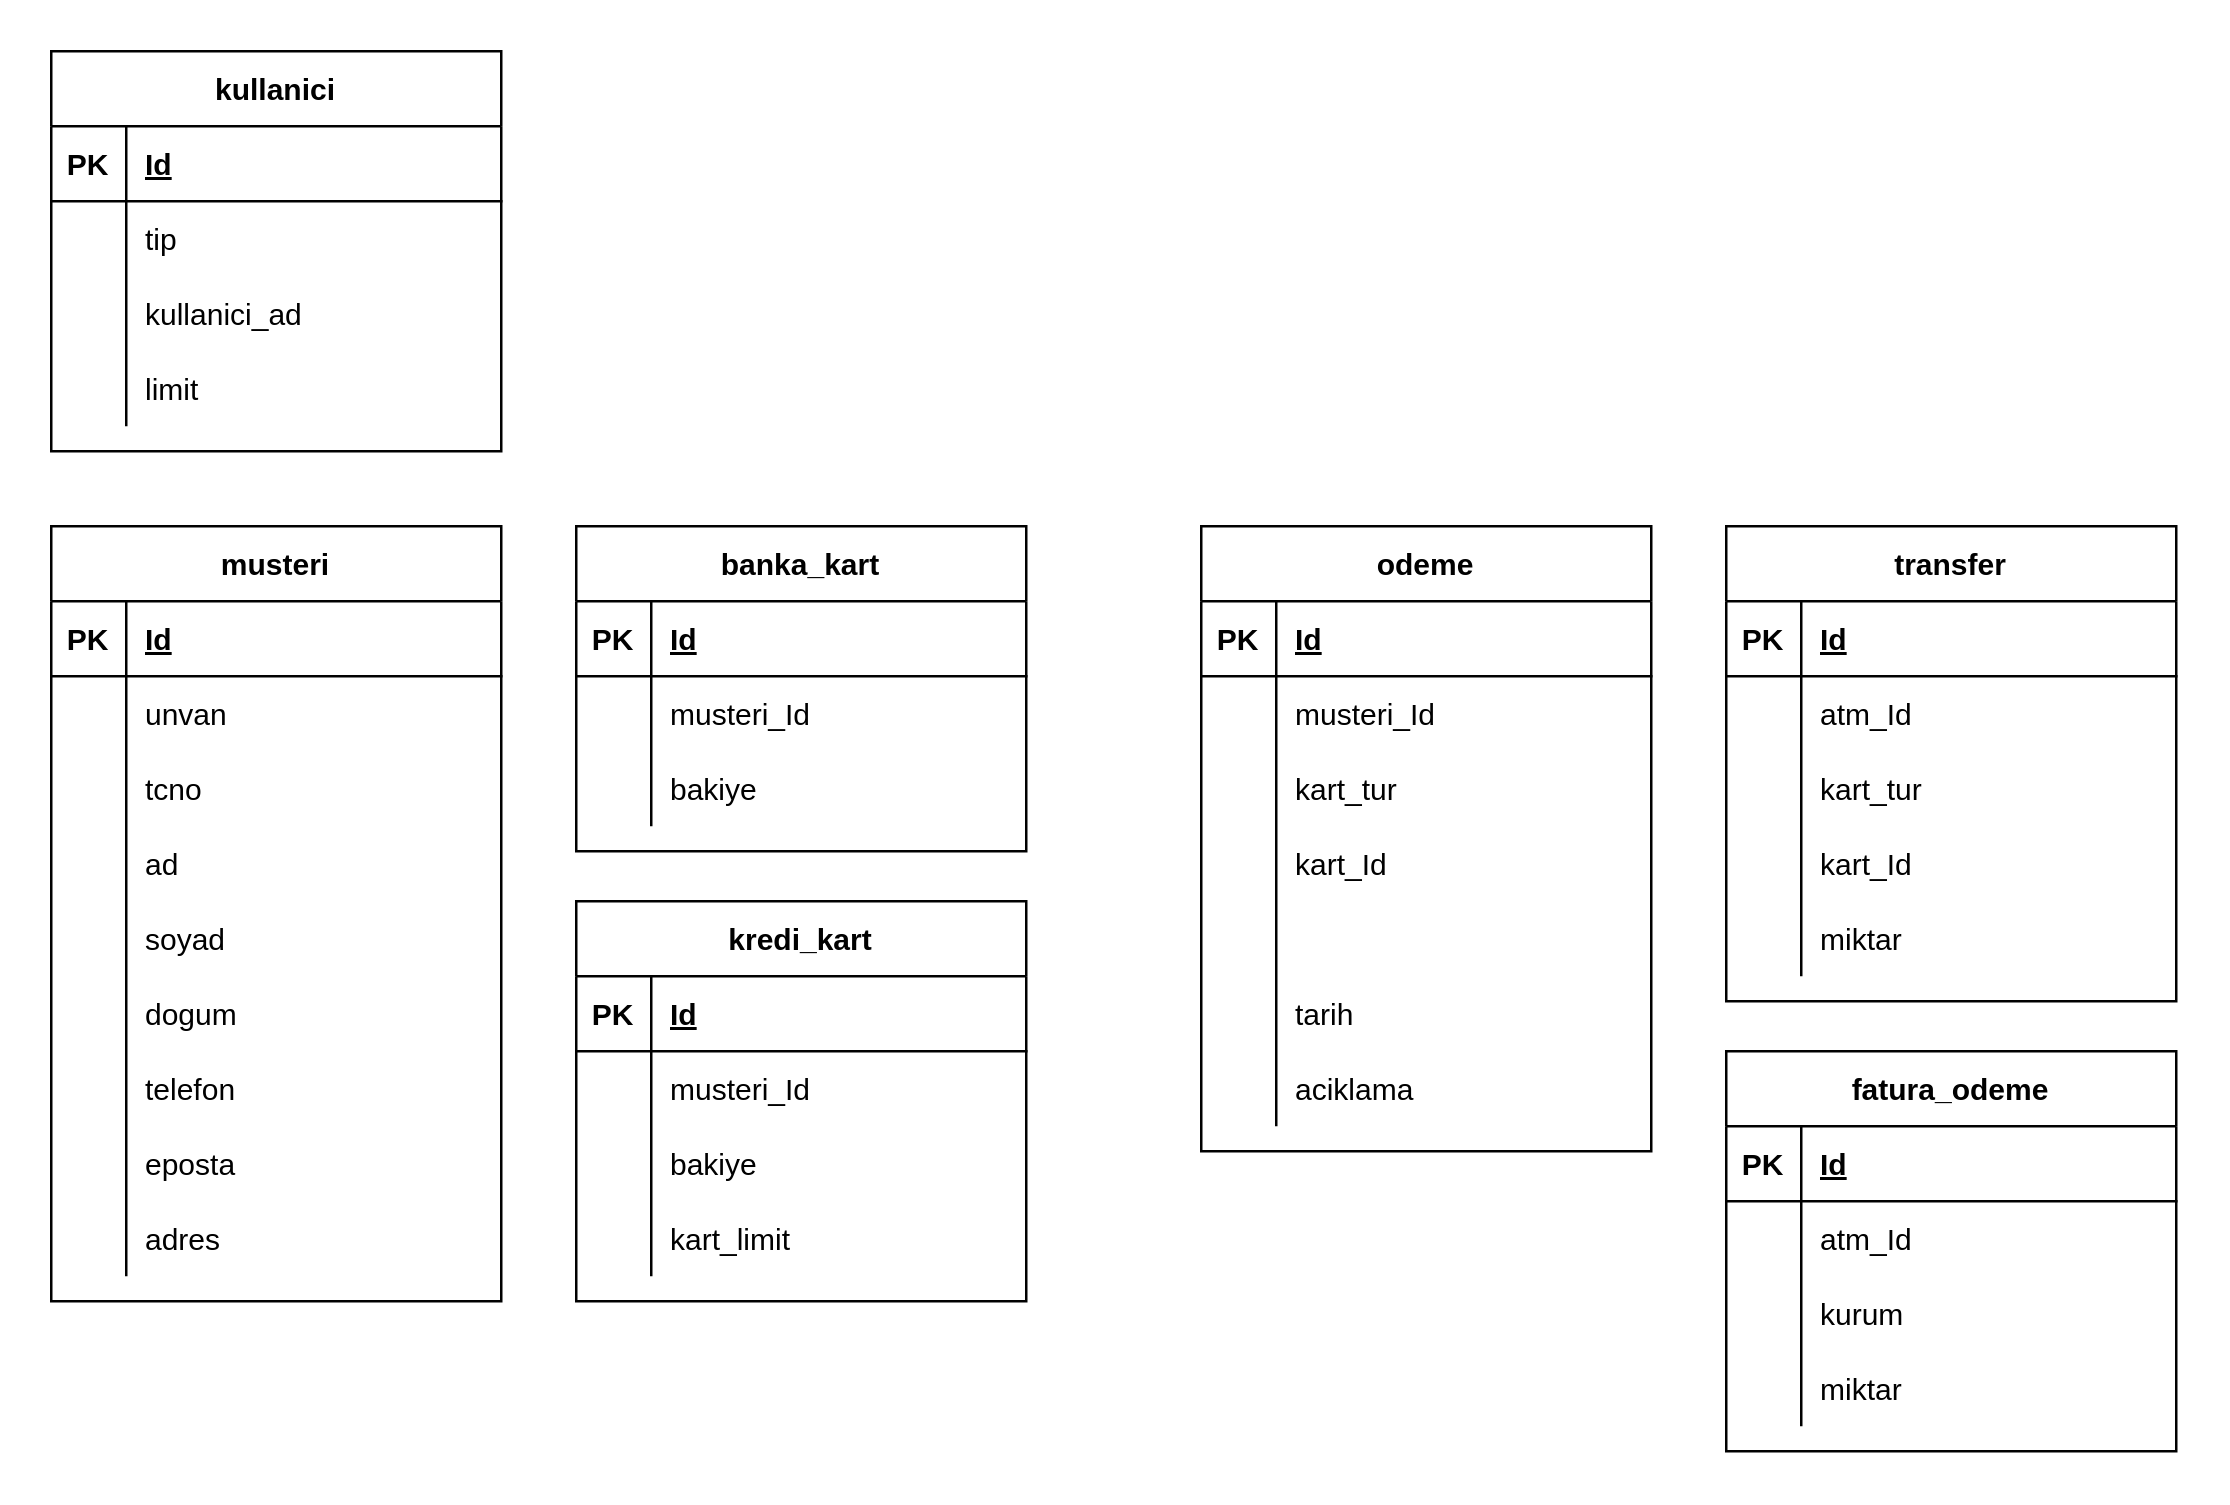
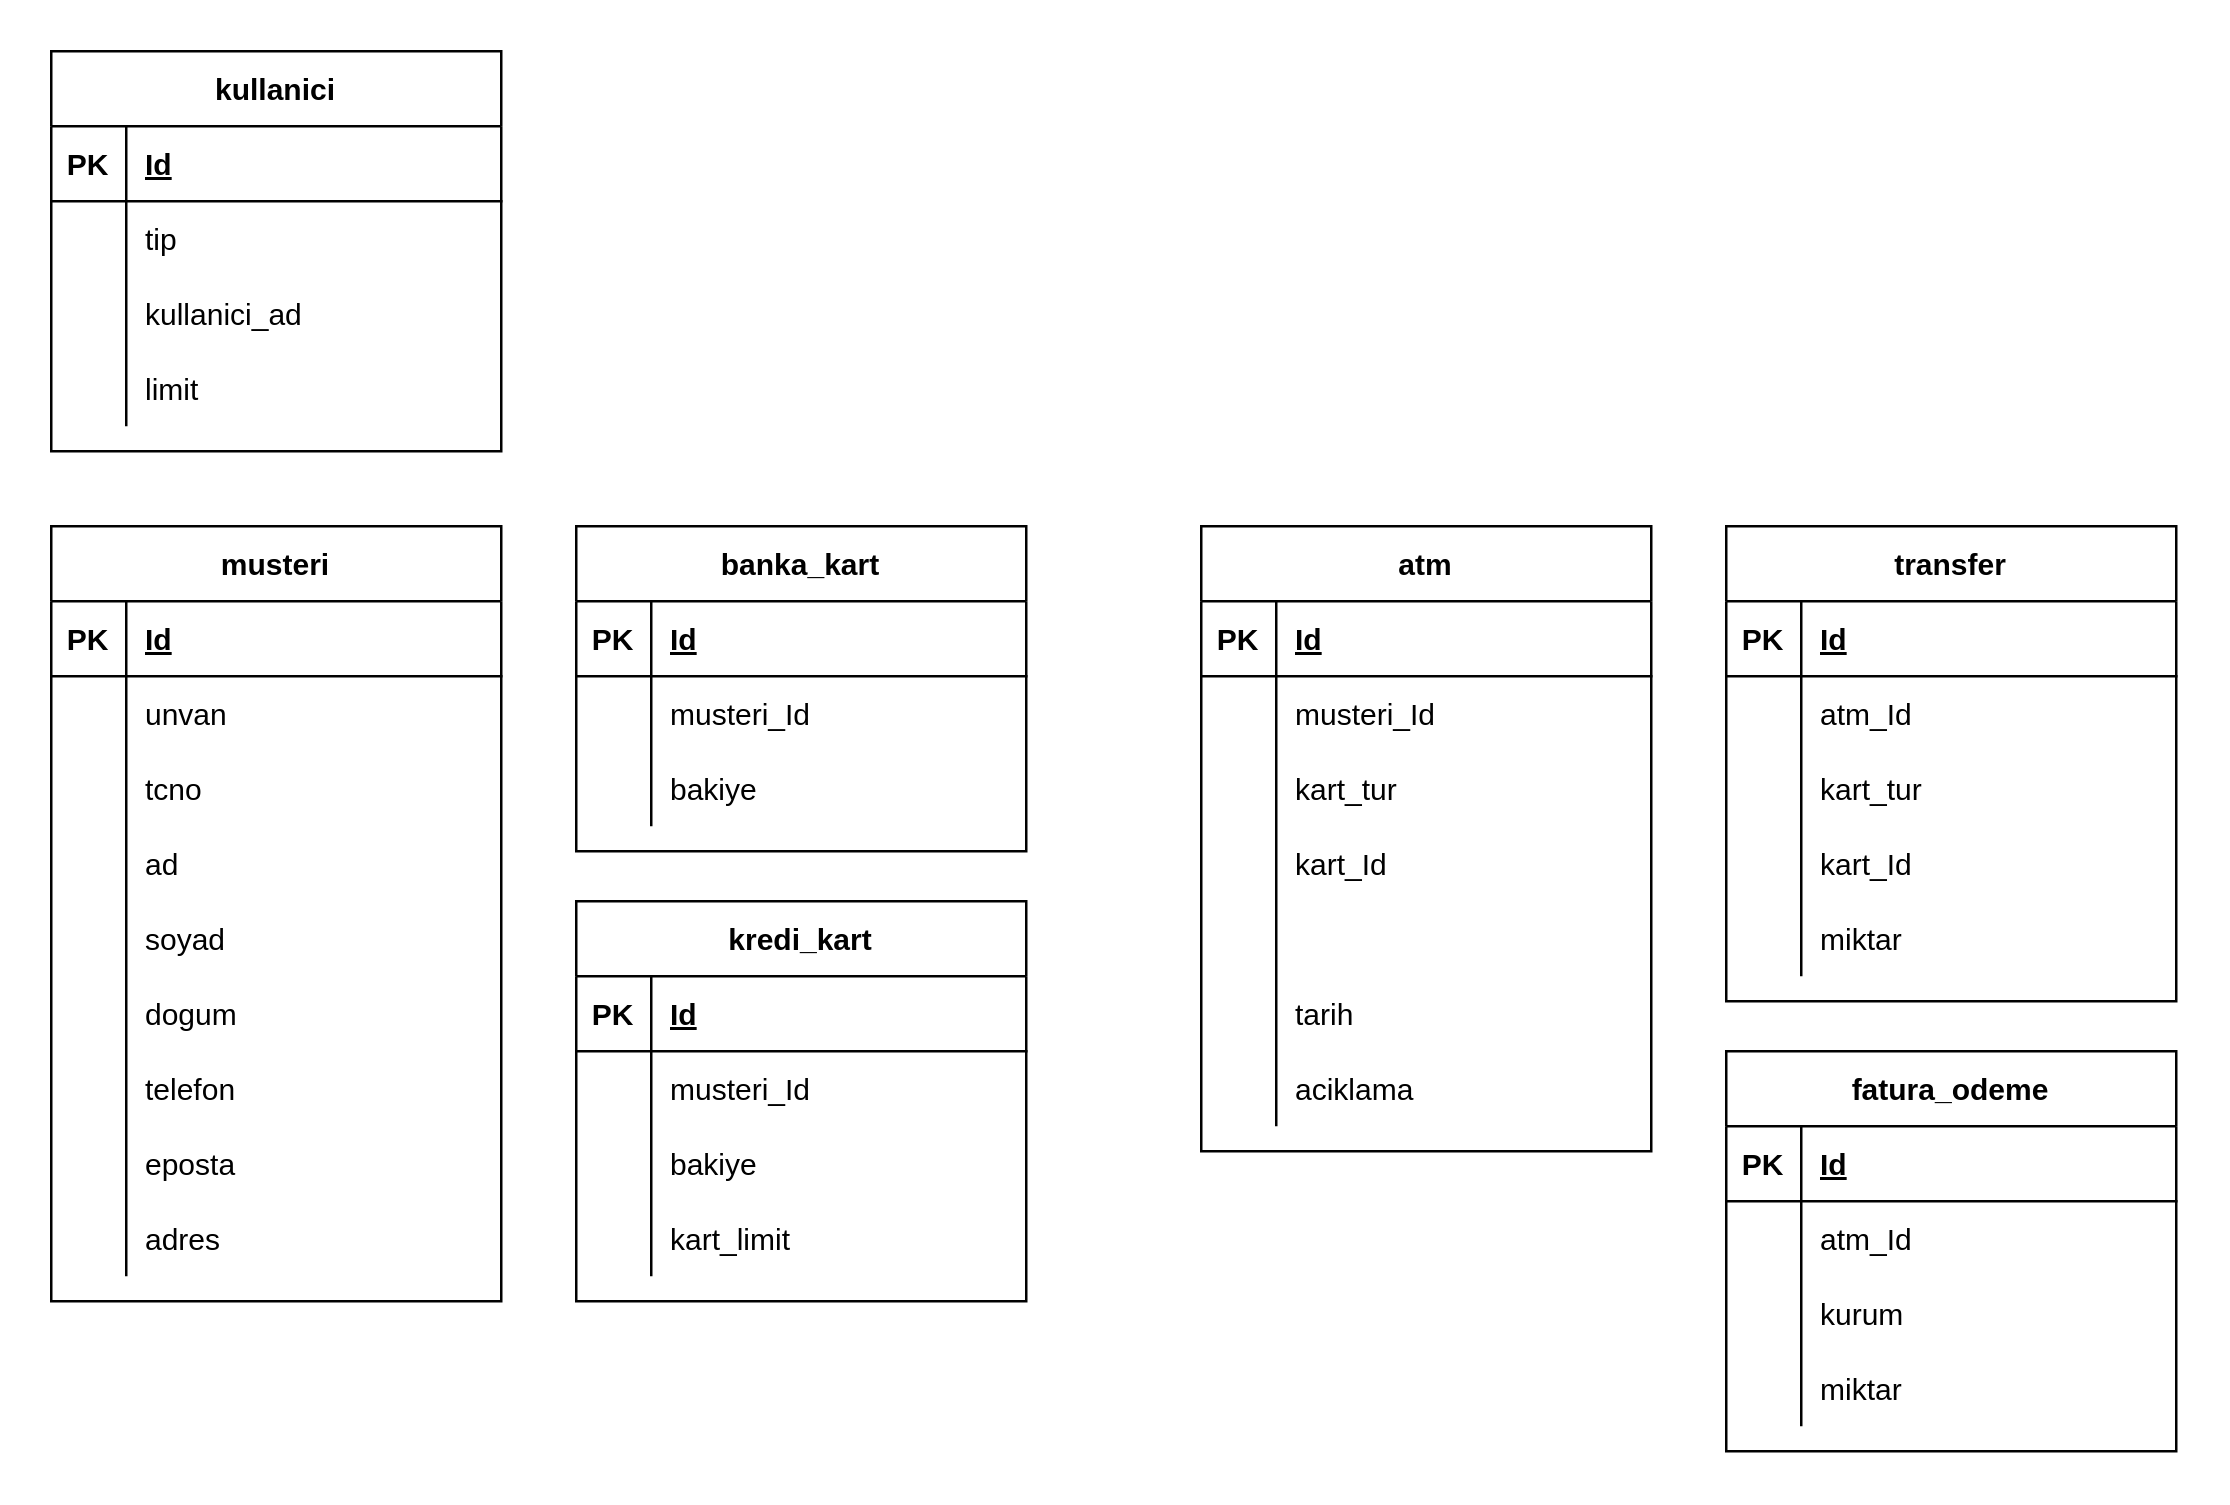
(1425, 565) -> (1425, 565)
